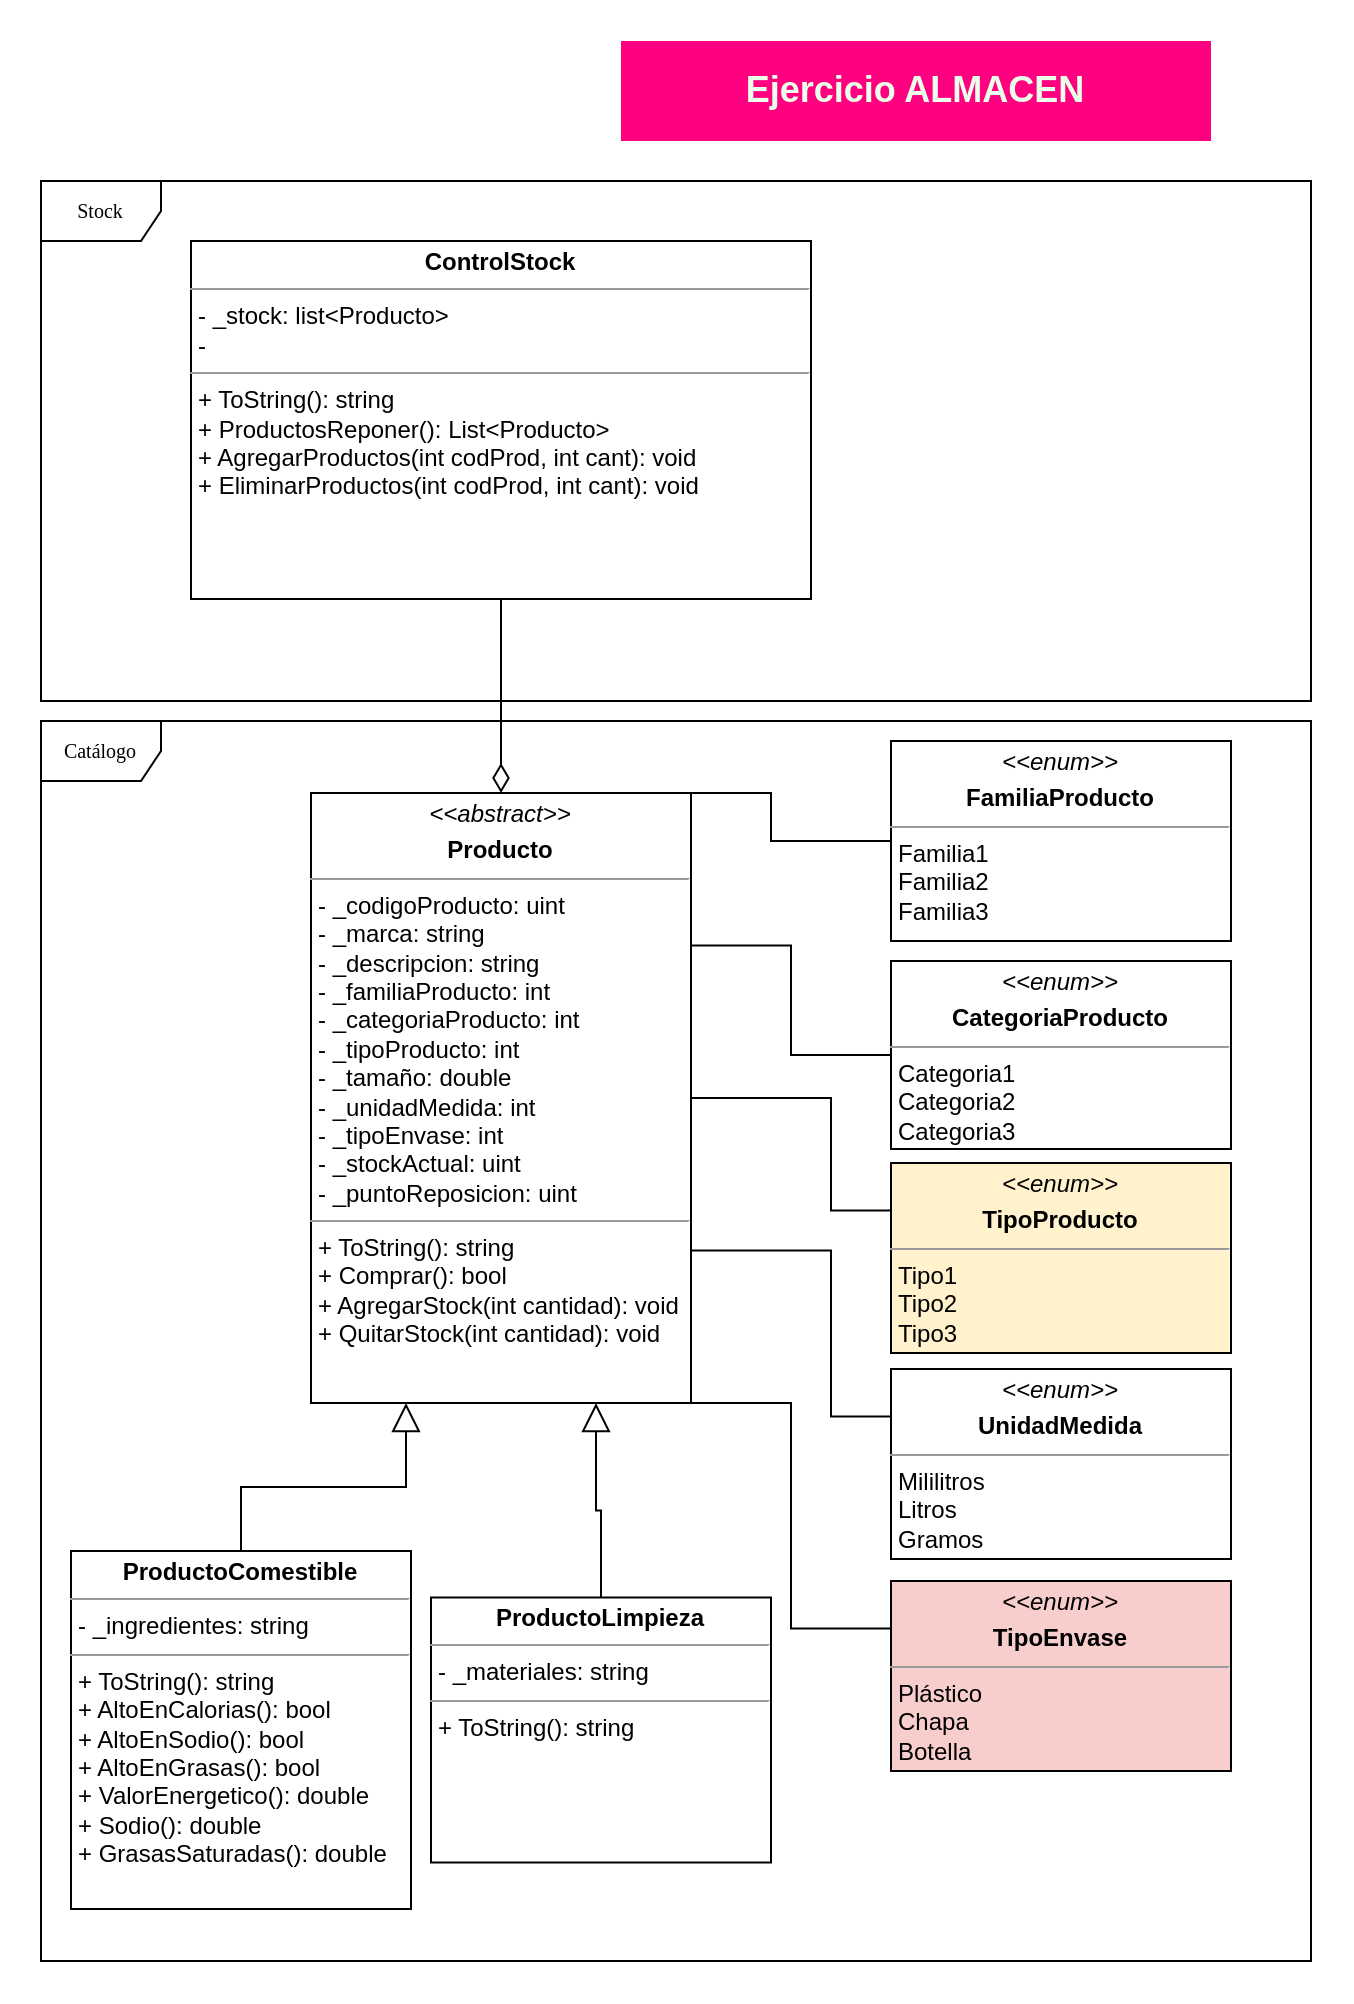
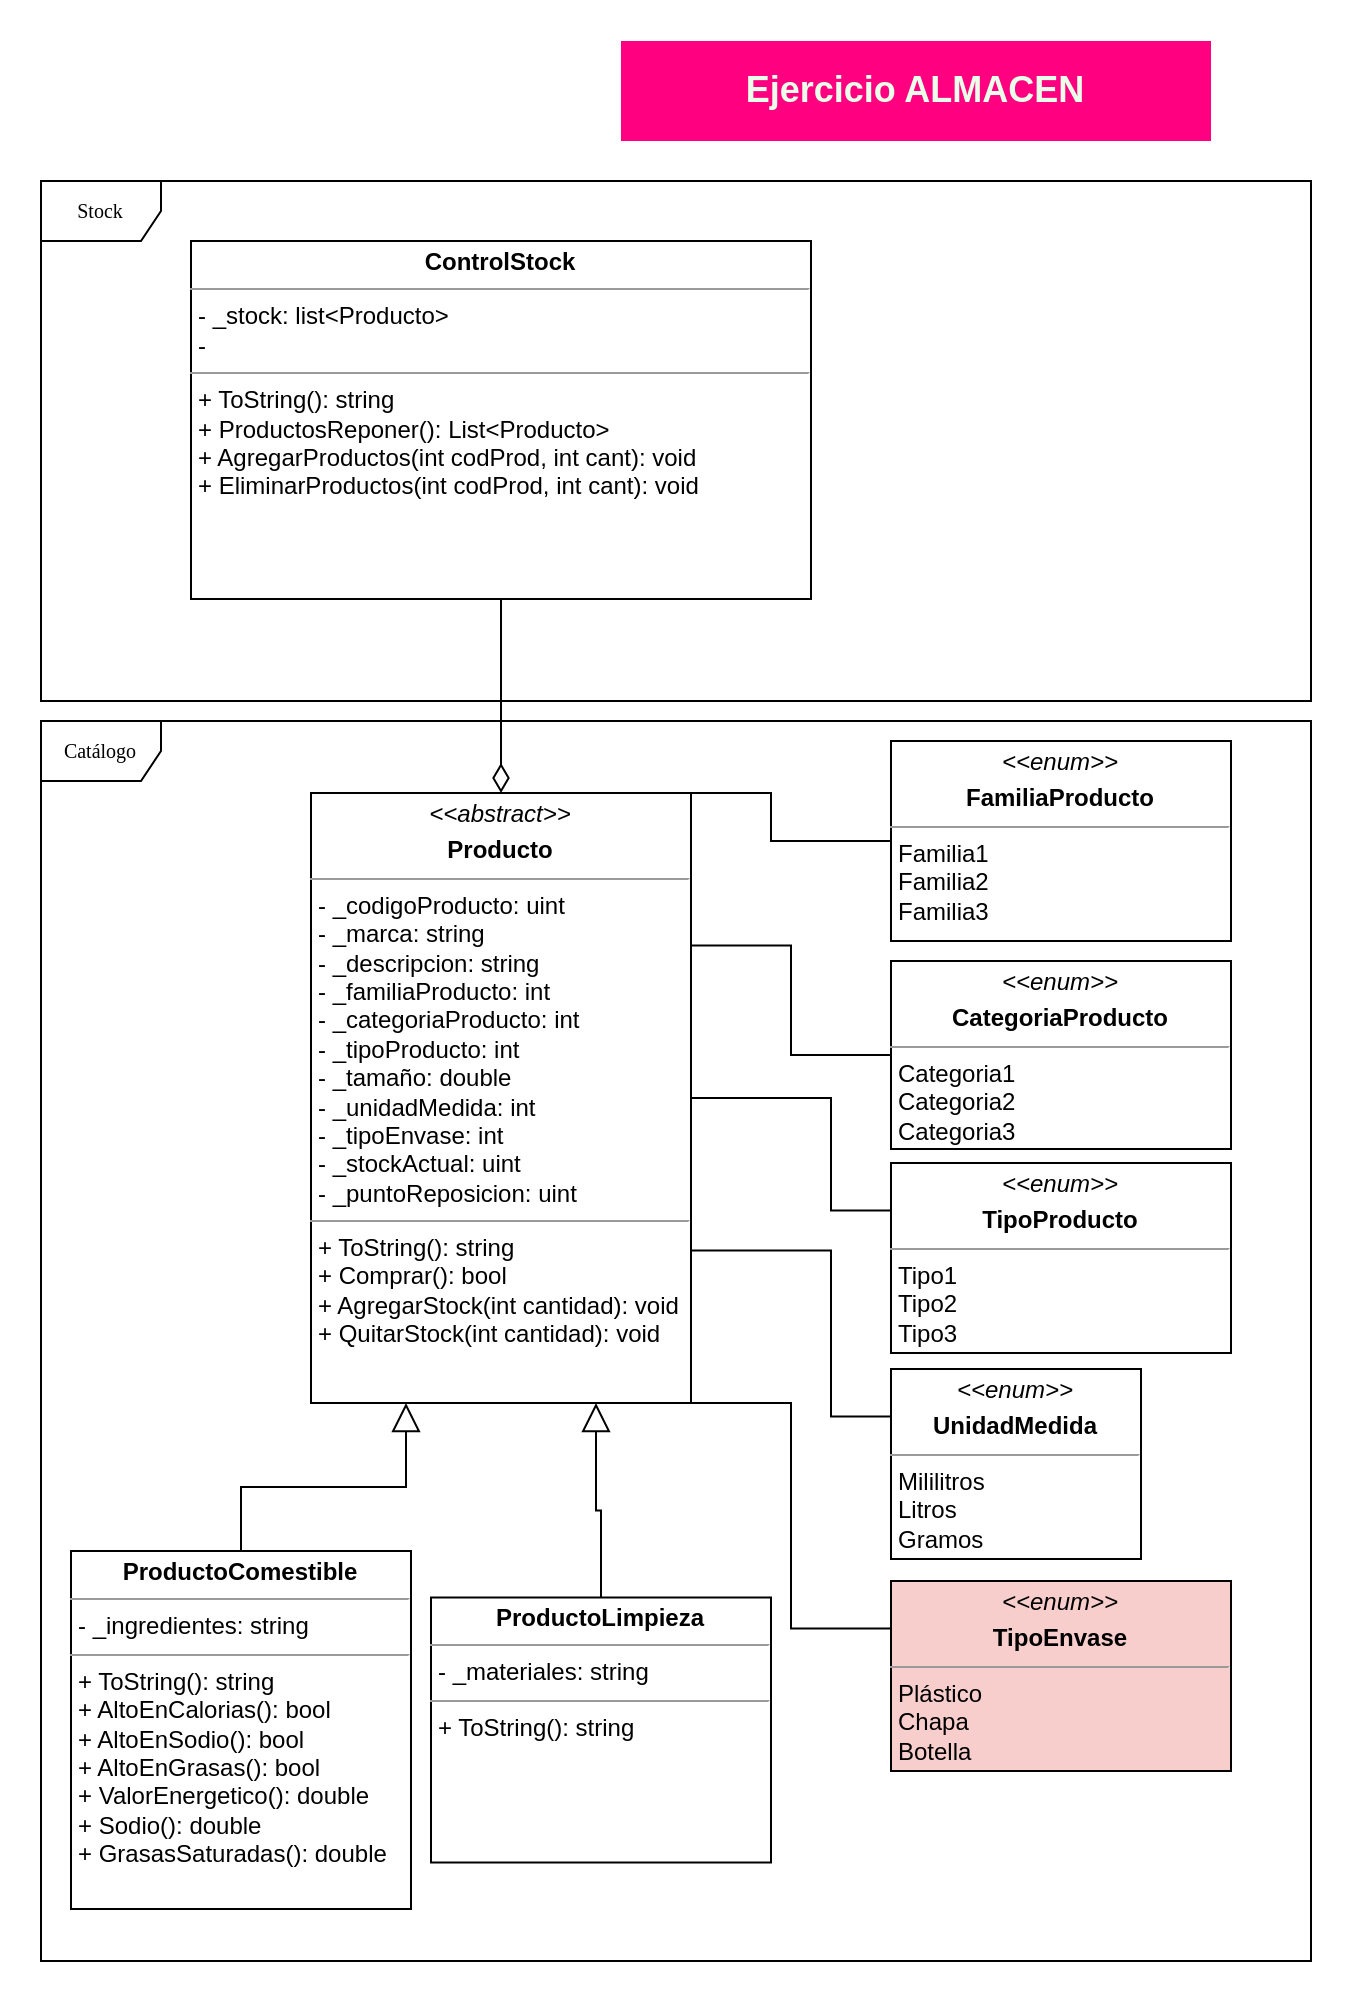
(1061, 1258) -> (1061, 1258)
(1061, 1464) -> (1016, 1464)
